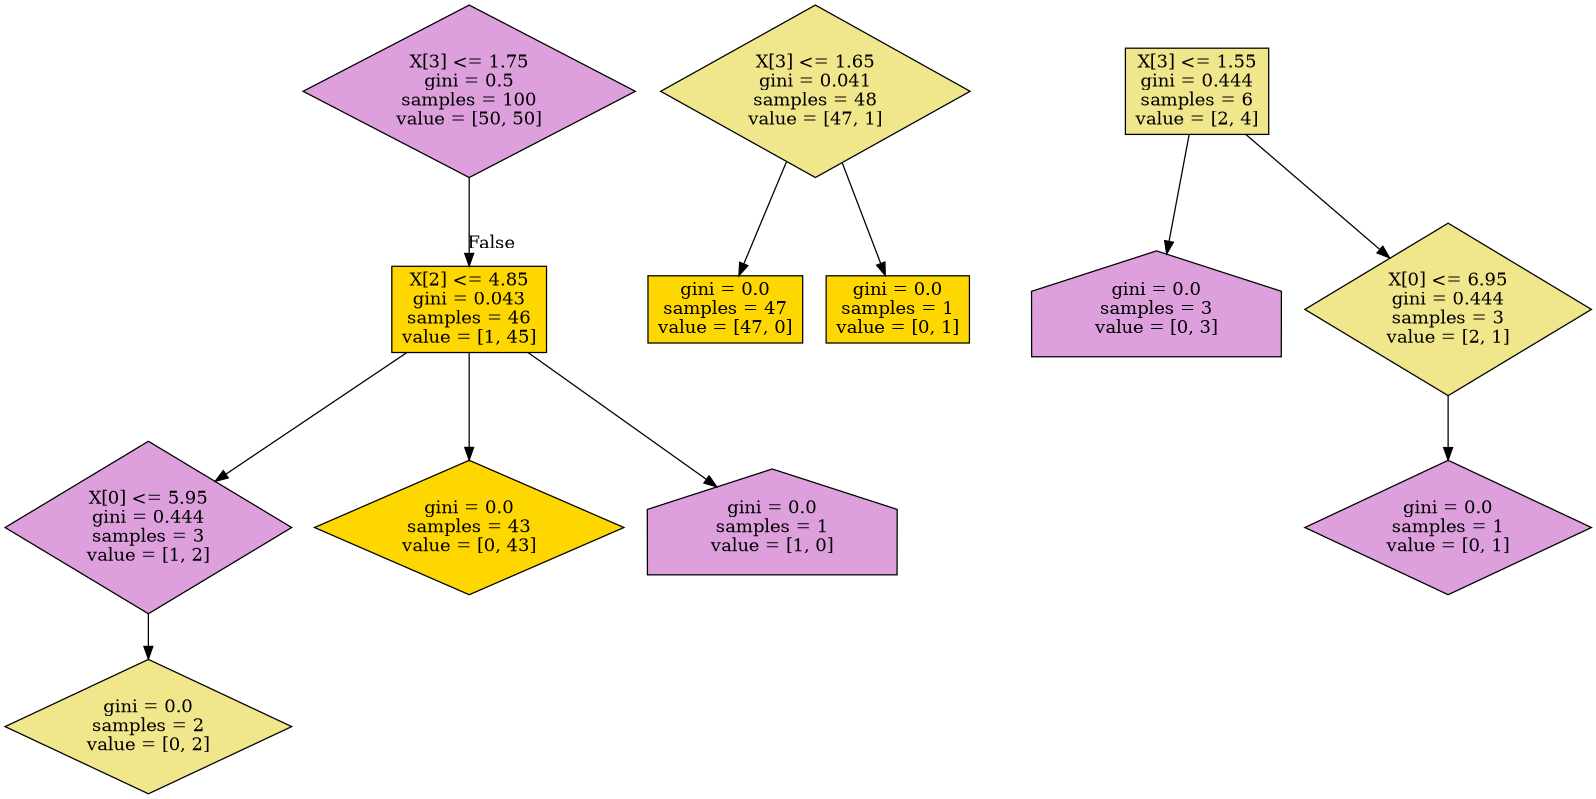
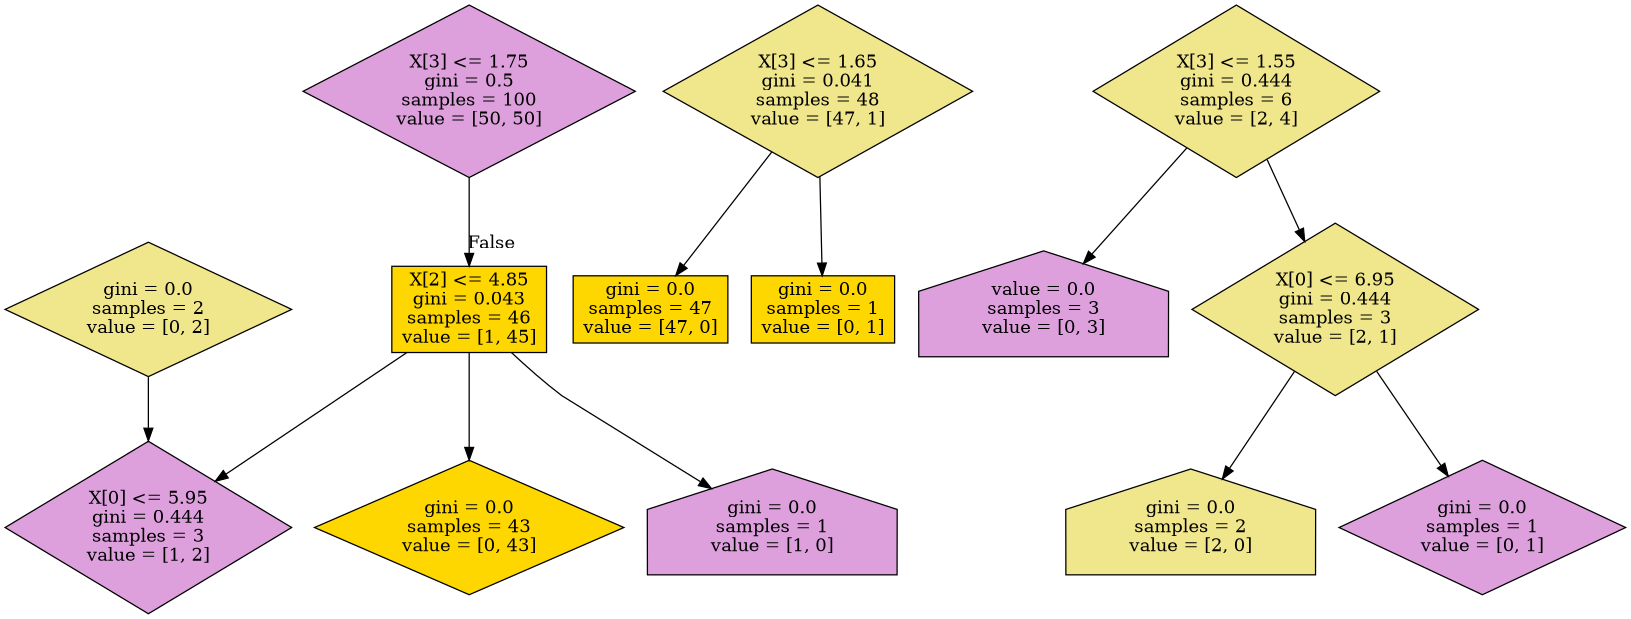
(1197, 91) -> (1236, 91)
(1156, 309) -> (1044, 309)
none -> (1191, 528)
(148, 630) -> (148, 402)
